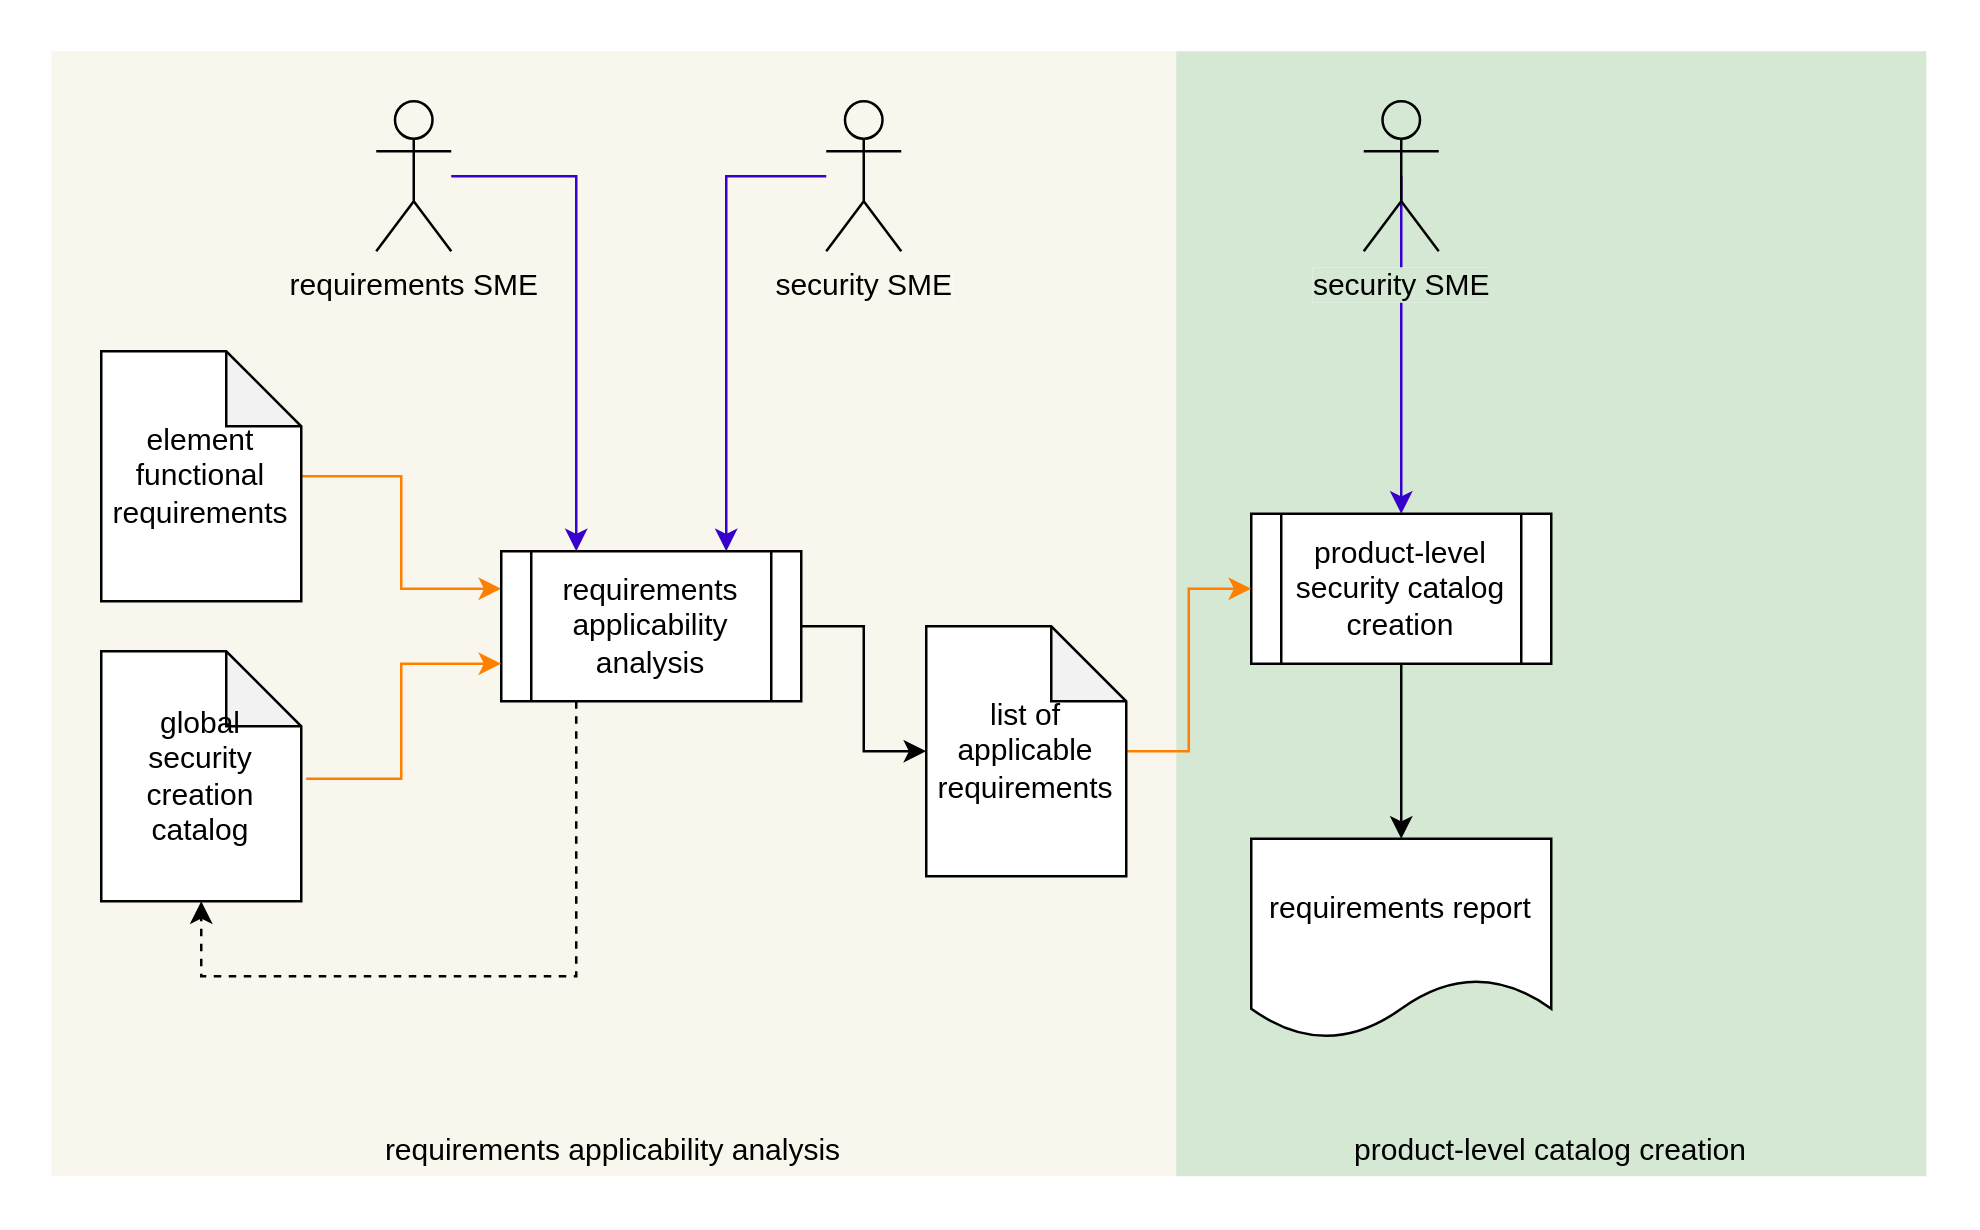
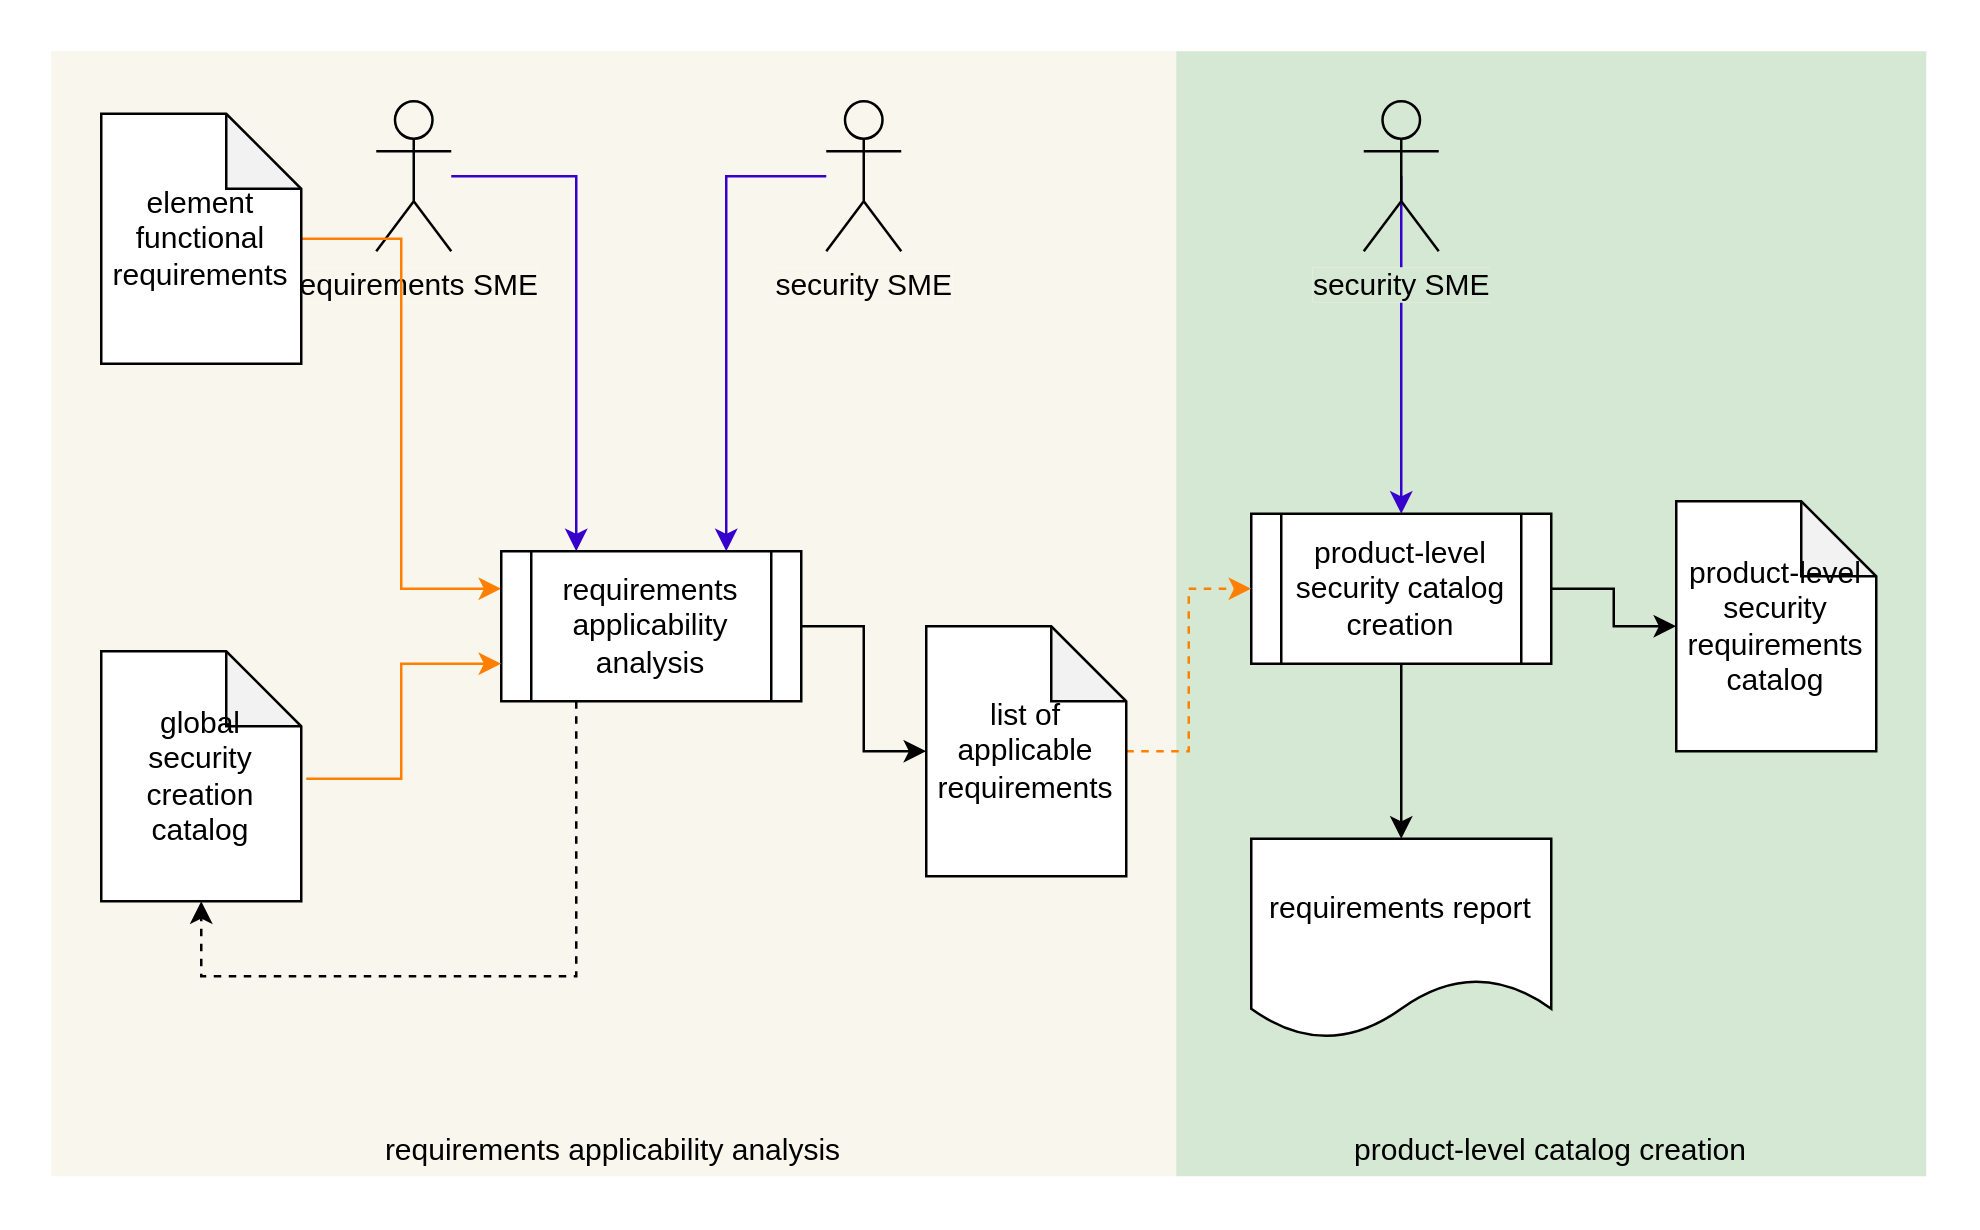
(201, 476) -> (201, 239)
none -> (1614, 599)
none -> (1776, 626)
(1189, 677) -> (1189, 677)
